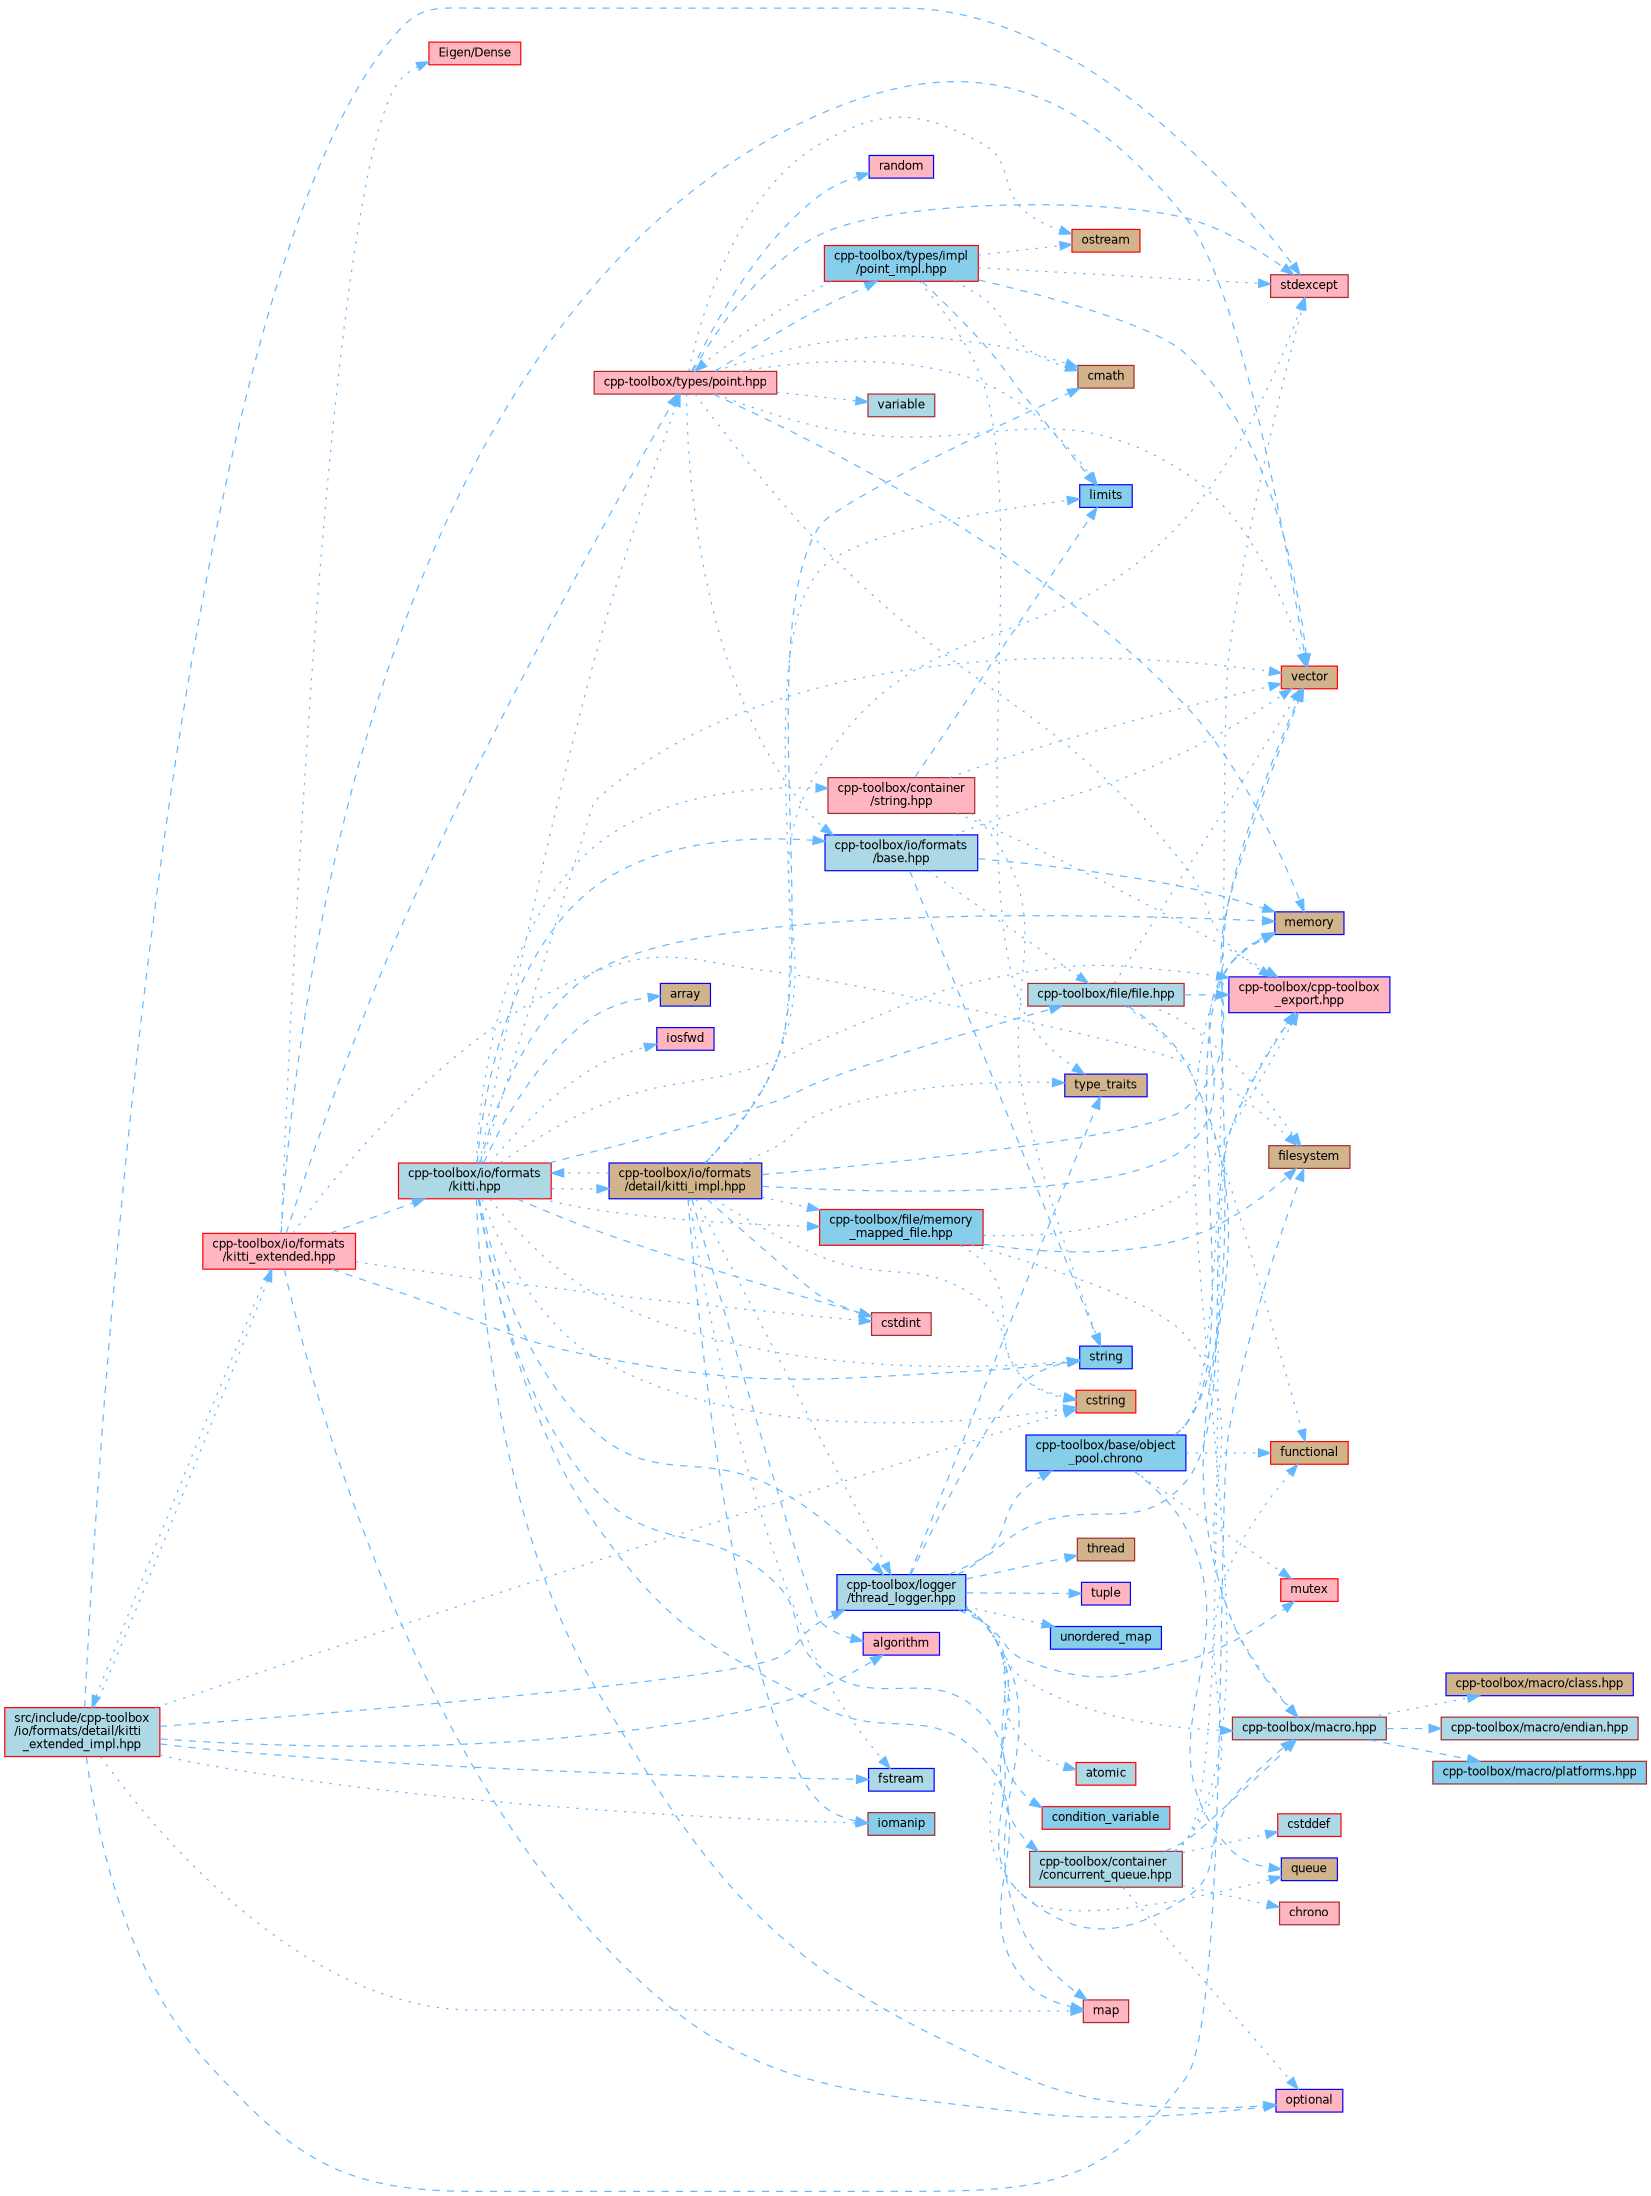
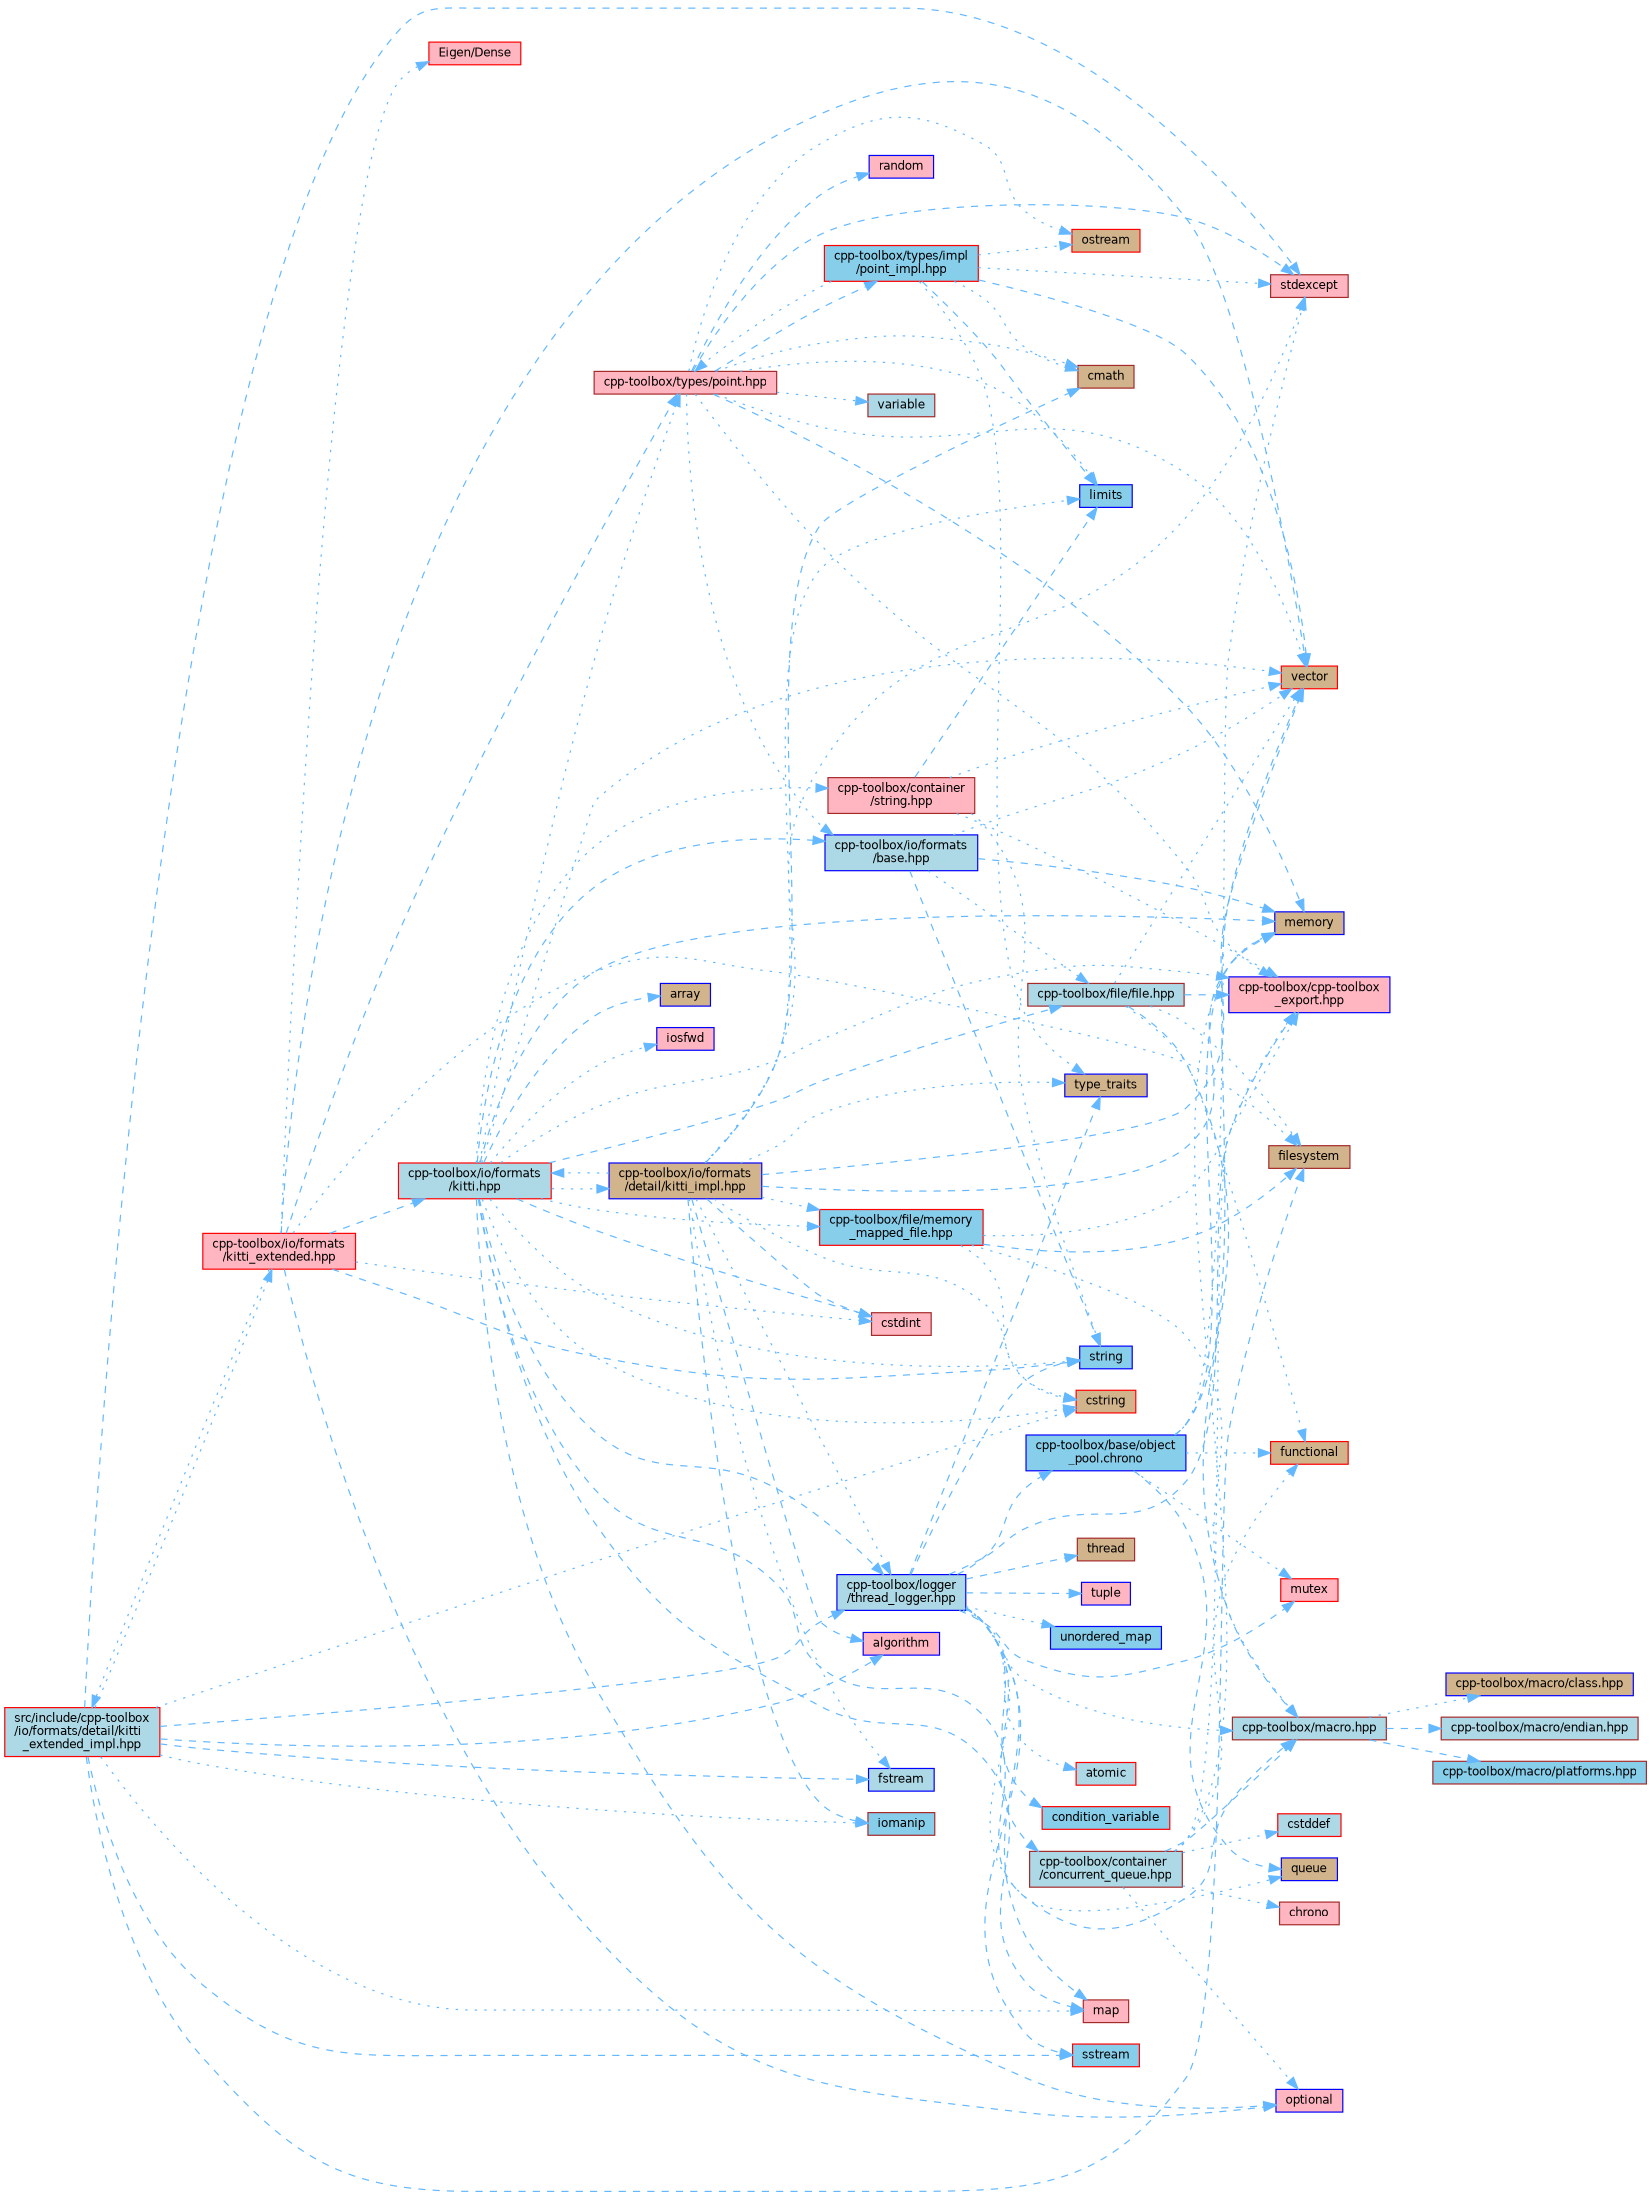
none -> (1106, 2055)
